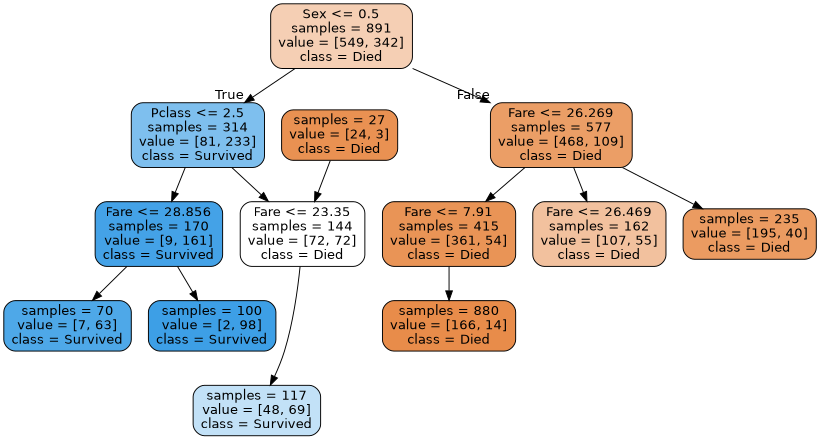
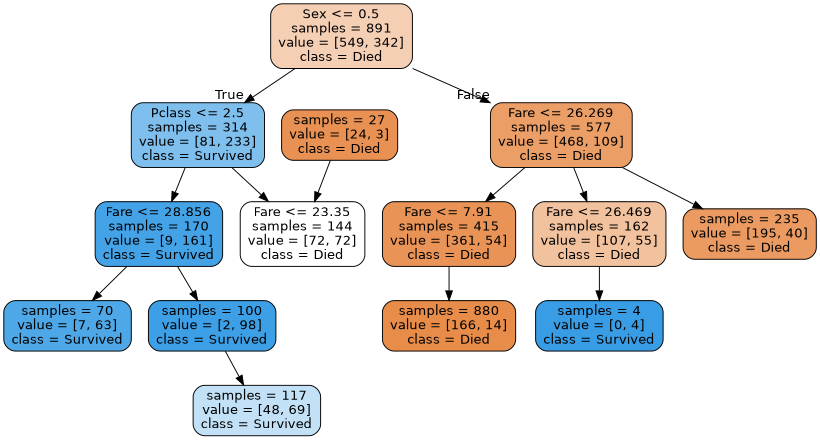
(292, 323) -> (232, 364)
none -> (599, 326)
